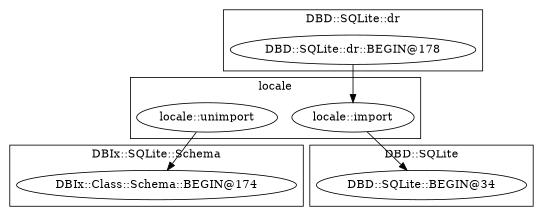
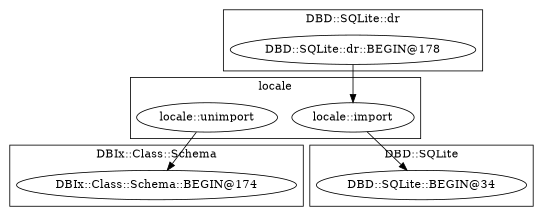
(157, 154) -> (157, 154)
